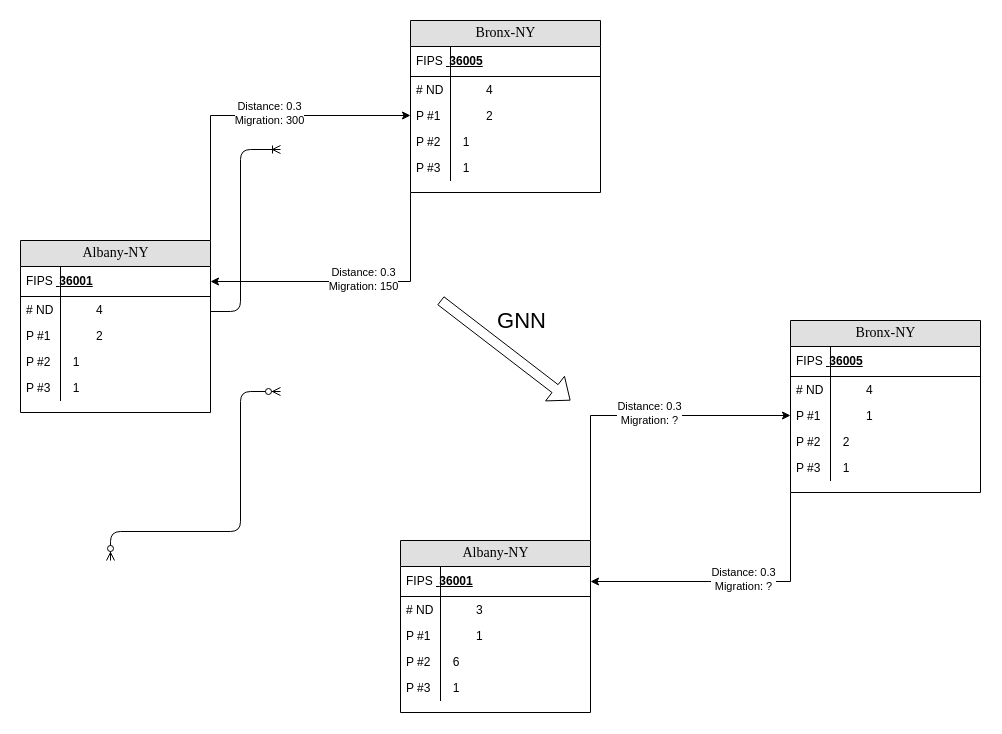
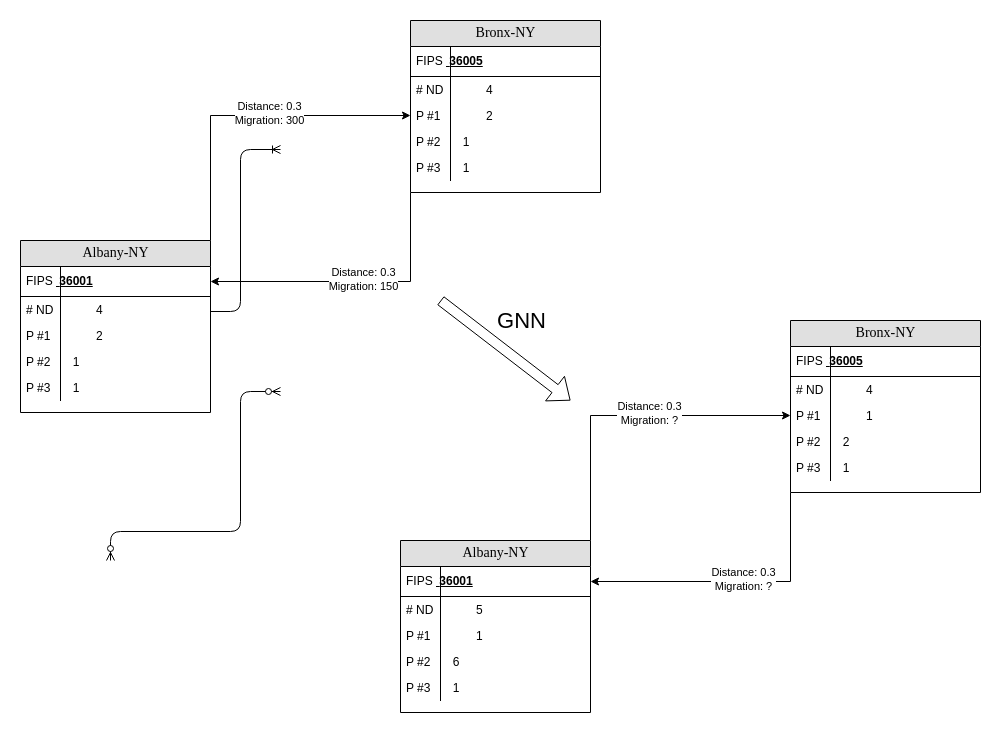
(440, 611) -> (440, 611)
